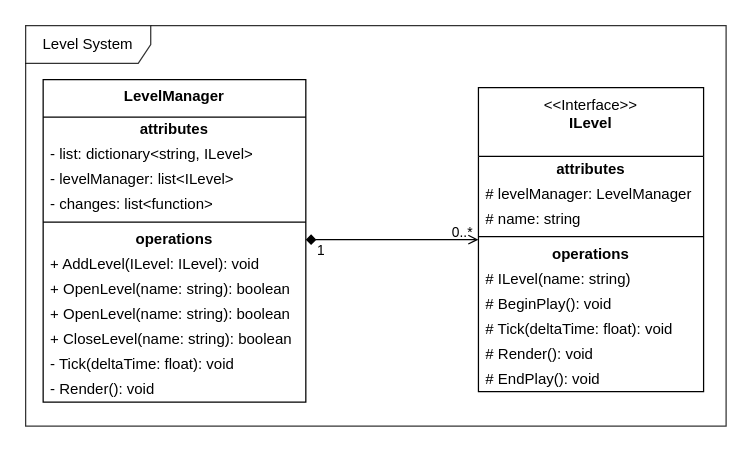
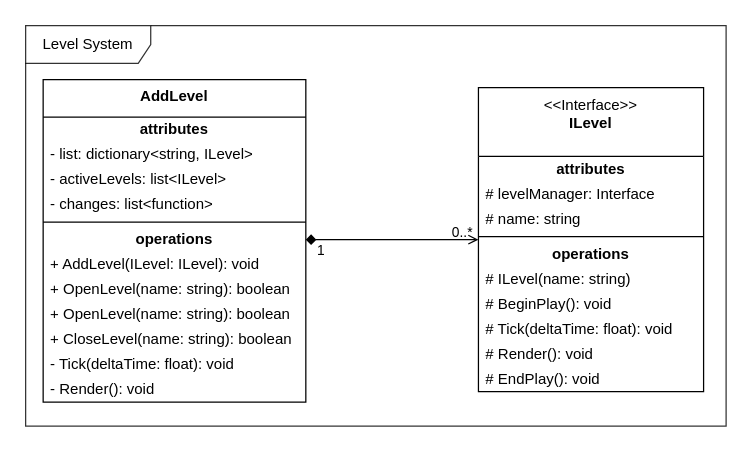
(174, 97) -> (174, 97)
(153, 179) -> (153, 179)
(592, 194) -> (581, 194)
